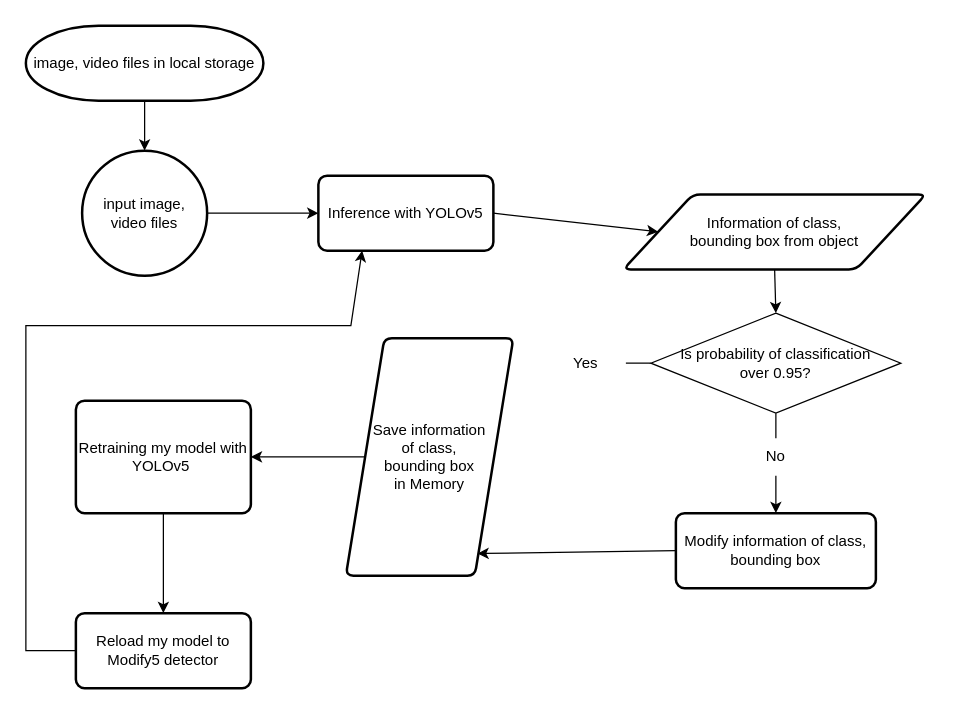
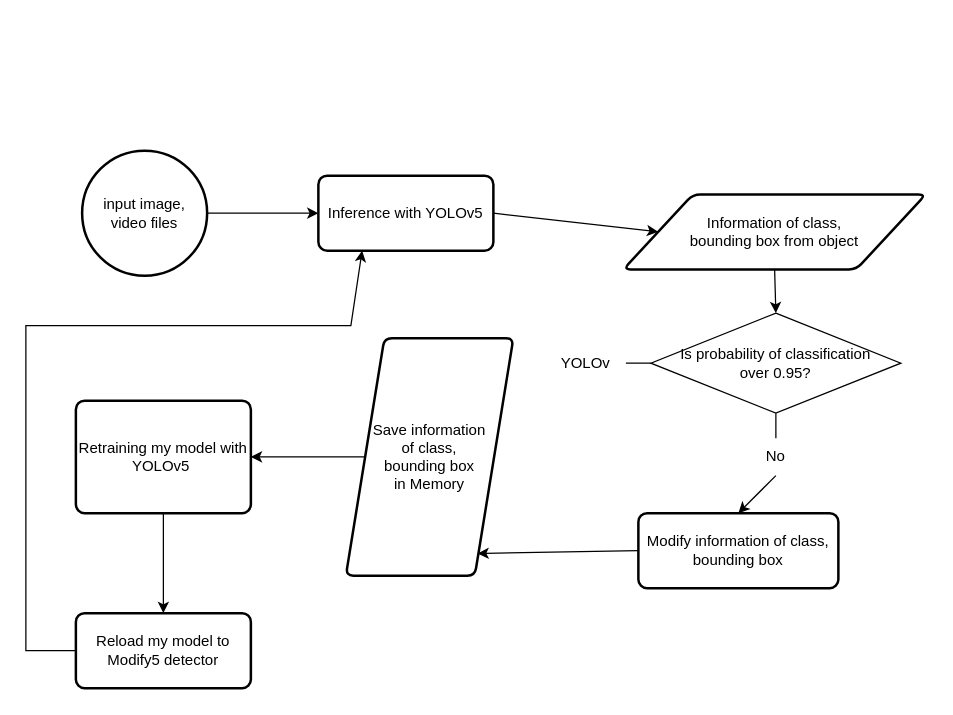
(144, 63) -> none
(144, 122) -> none
(586, 363) -> (586, 363)
(776, 551) -> (738, 551)
